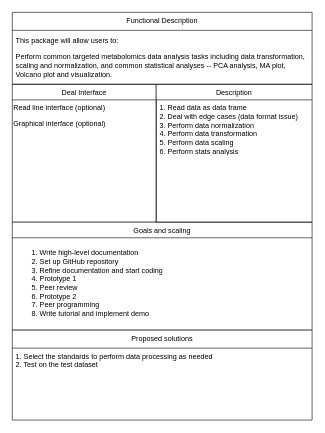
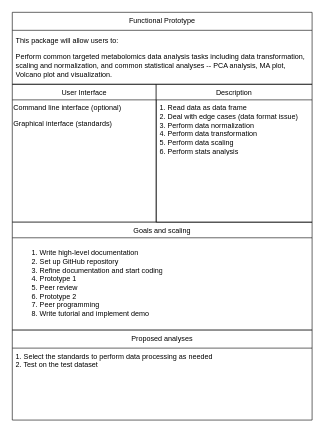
(162, 21) -> (162, 21)
(84, 92) -> (84, 92)
(66, 108) -> (72, 108)
(67, 124) -> (71, 124)
(162, 339) -> (162, 339)
